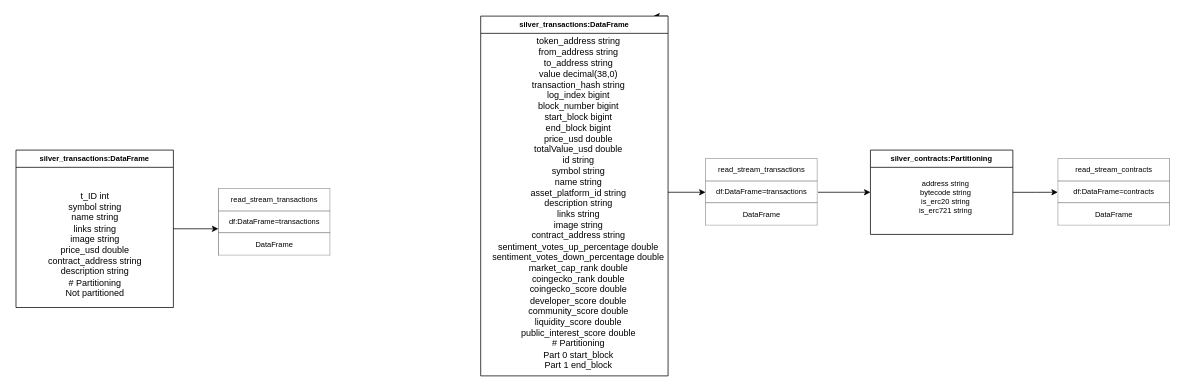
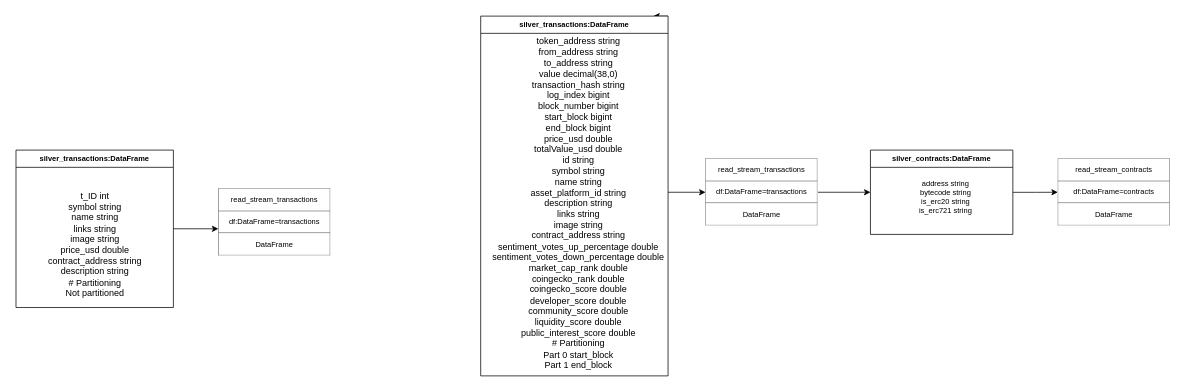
(941, 159) -> (941, 159)
